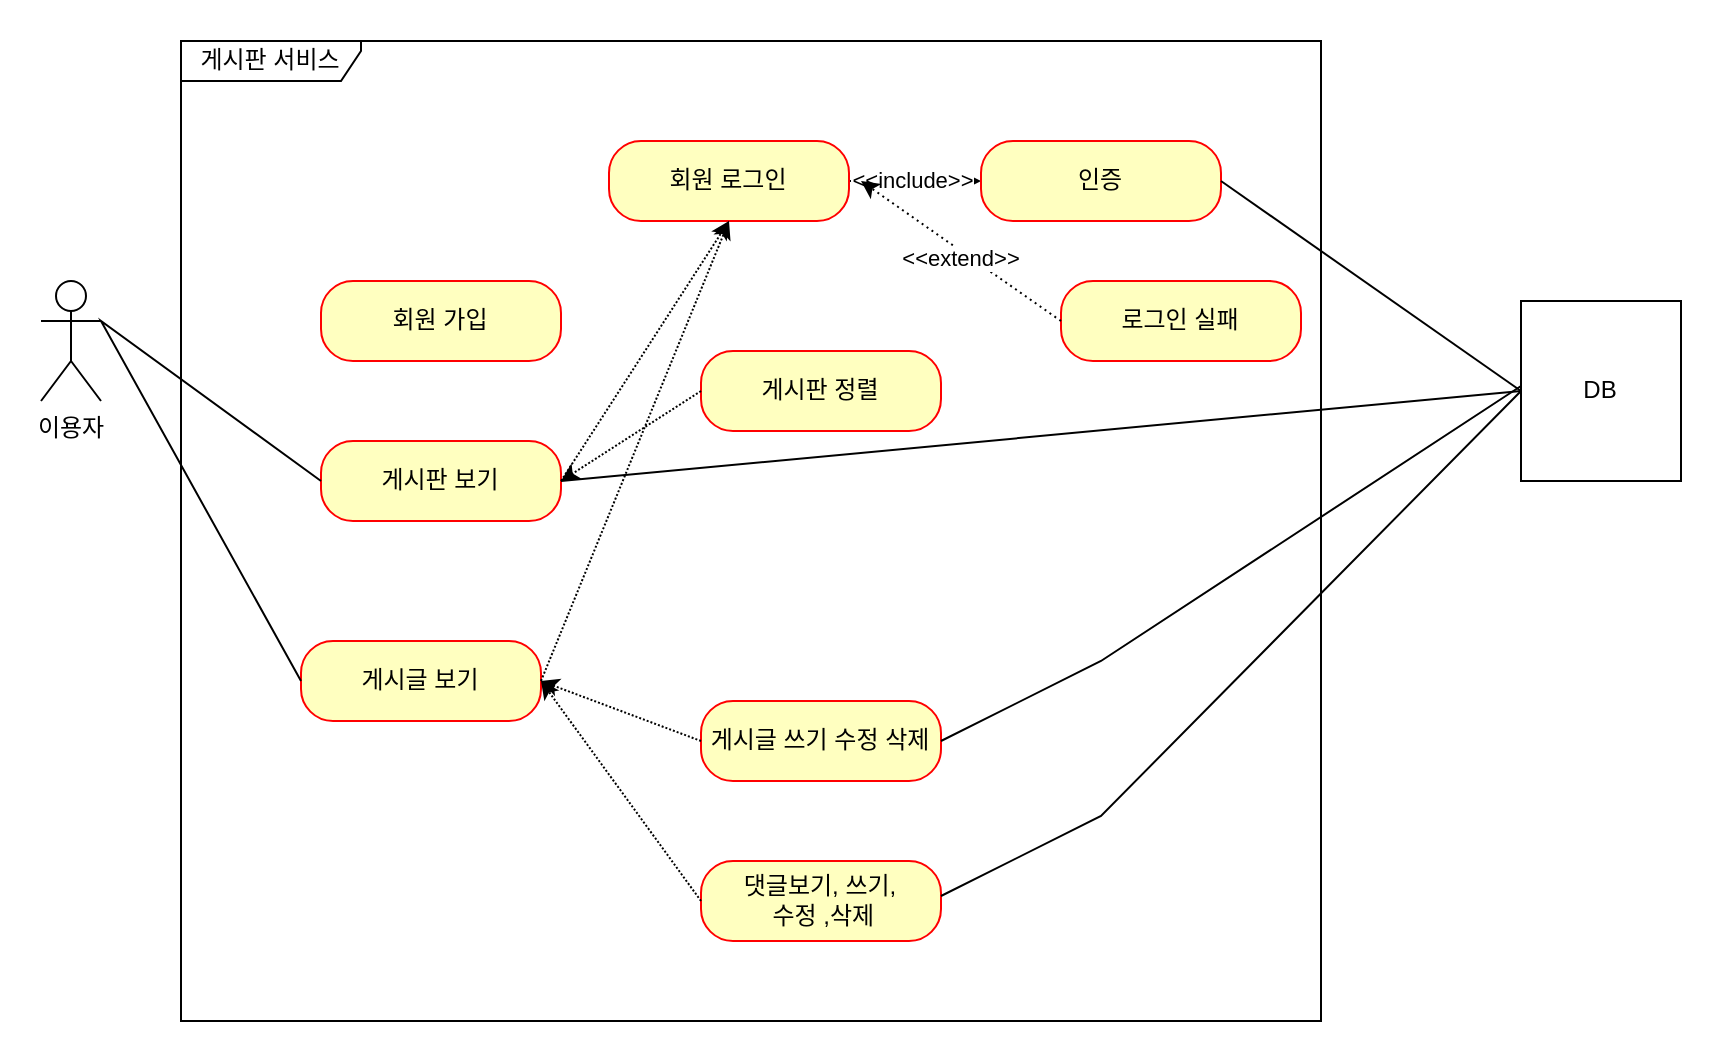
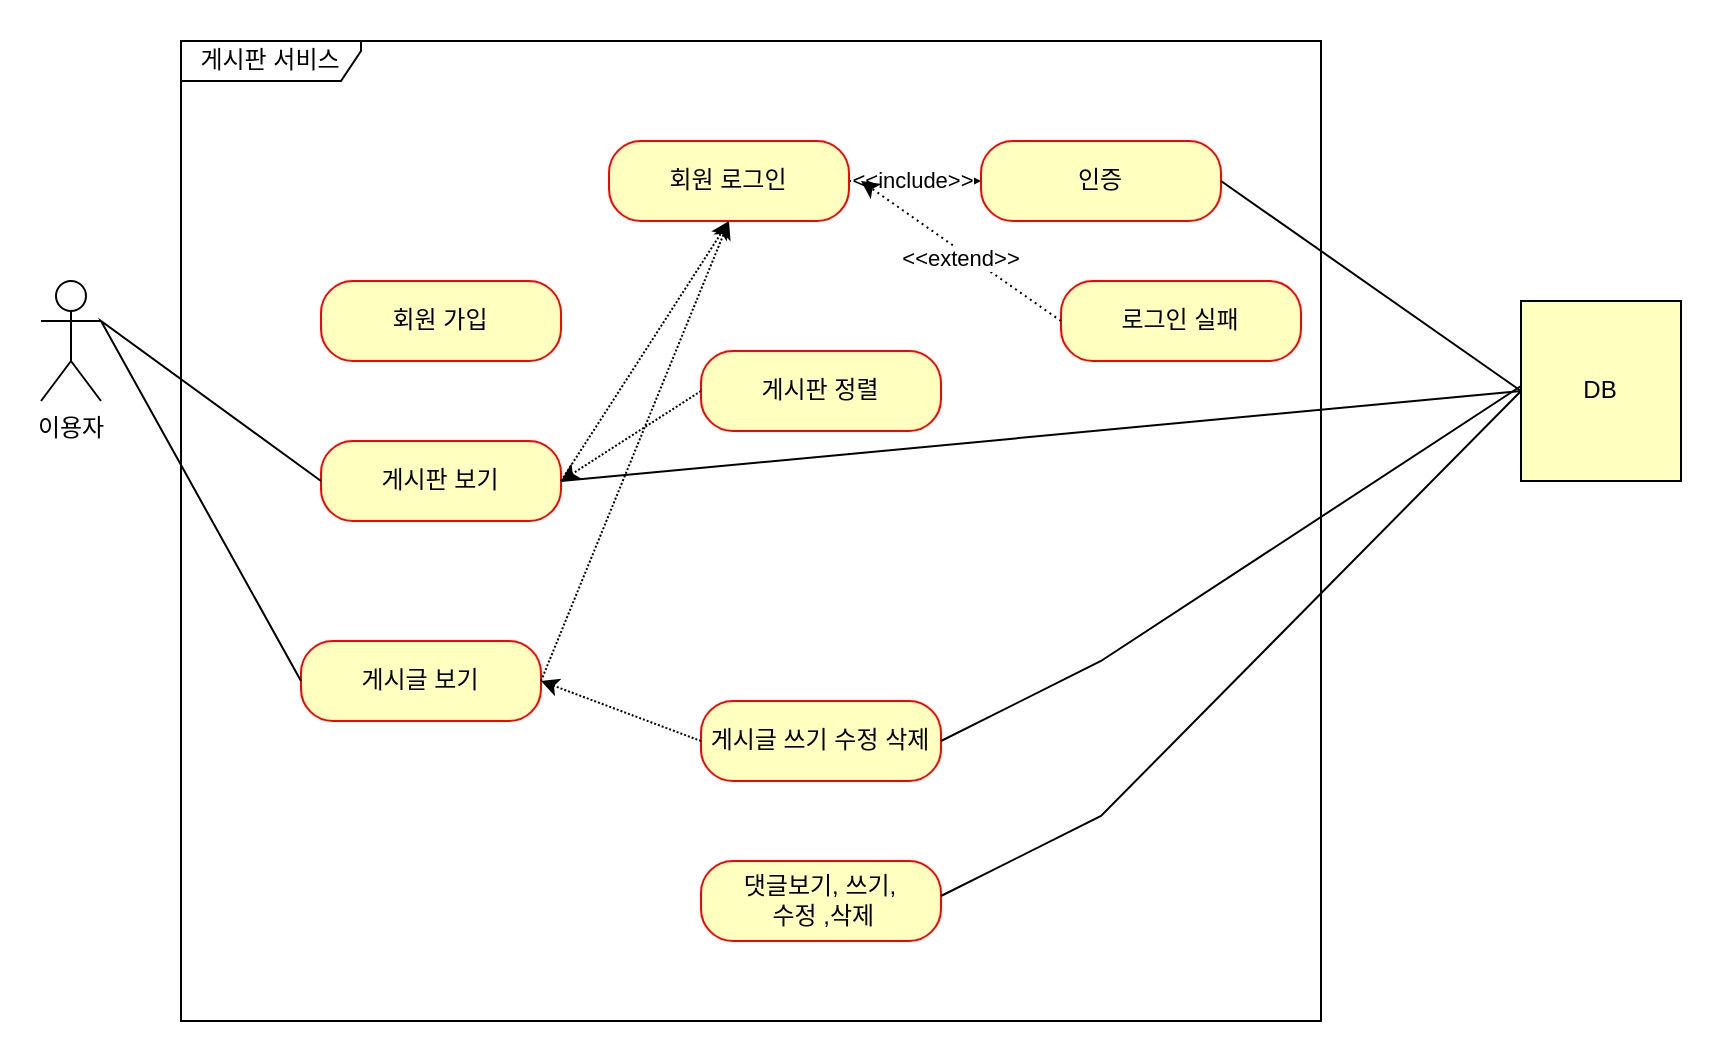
(1601, 391) -> (1601, 391)
(625, 797) -> none
